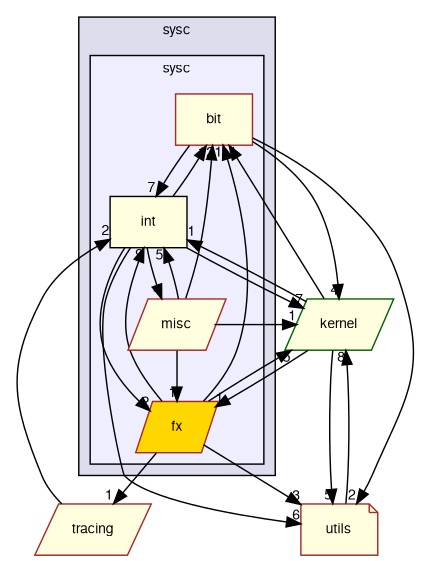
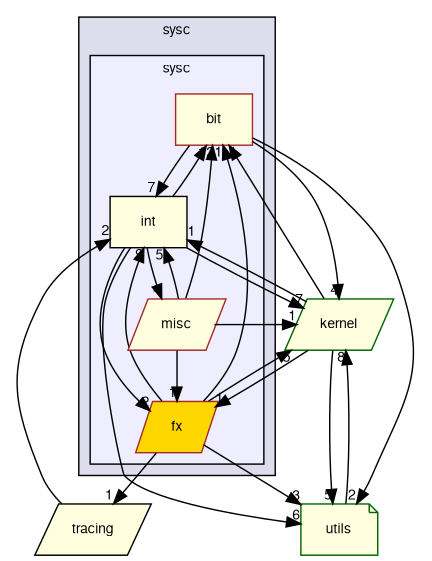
(93, 530) -> (93, 530)
(339, 530) -> (339, 530)
